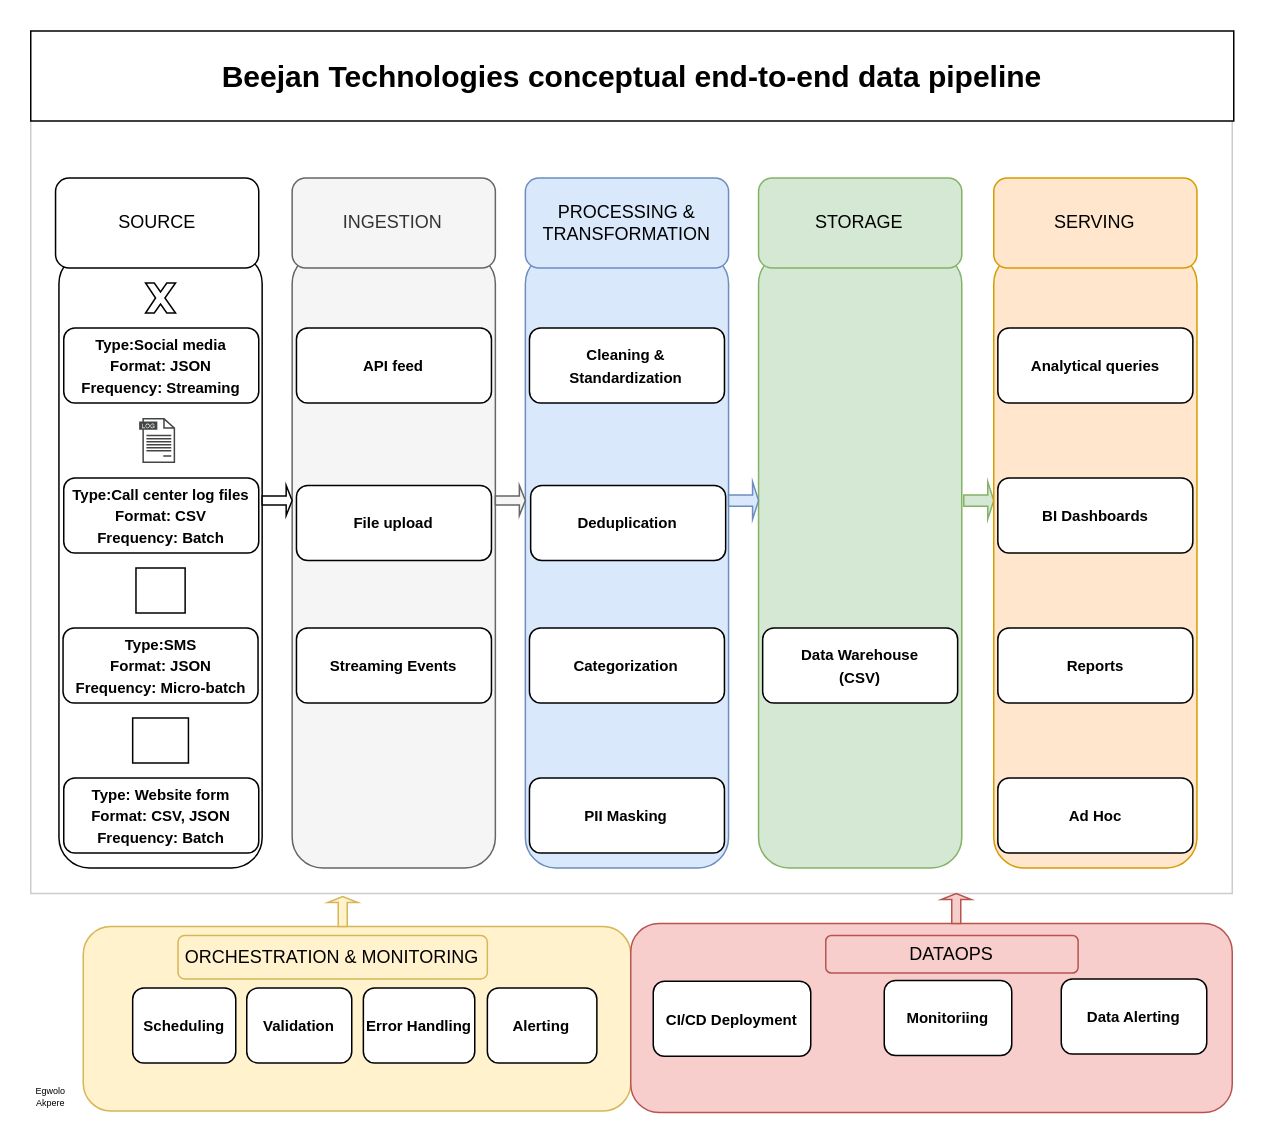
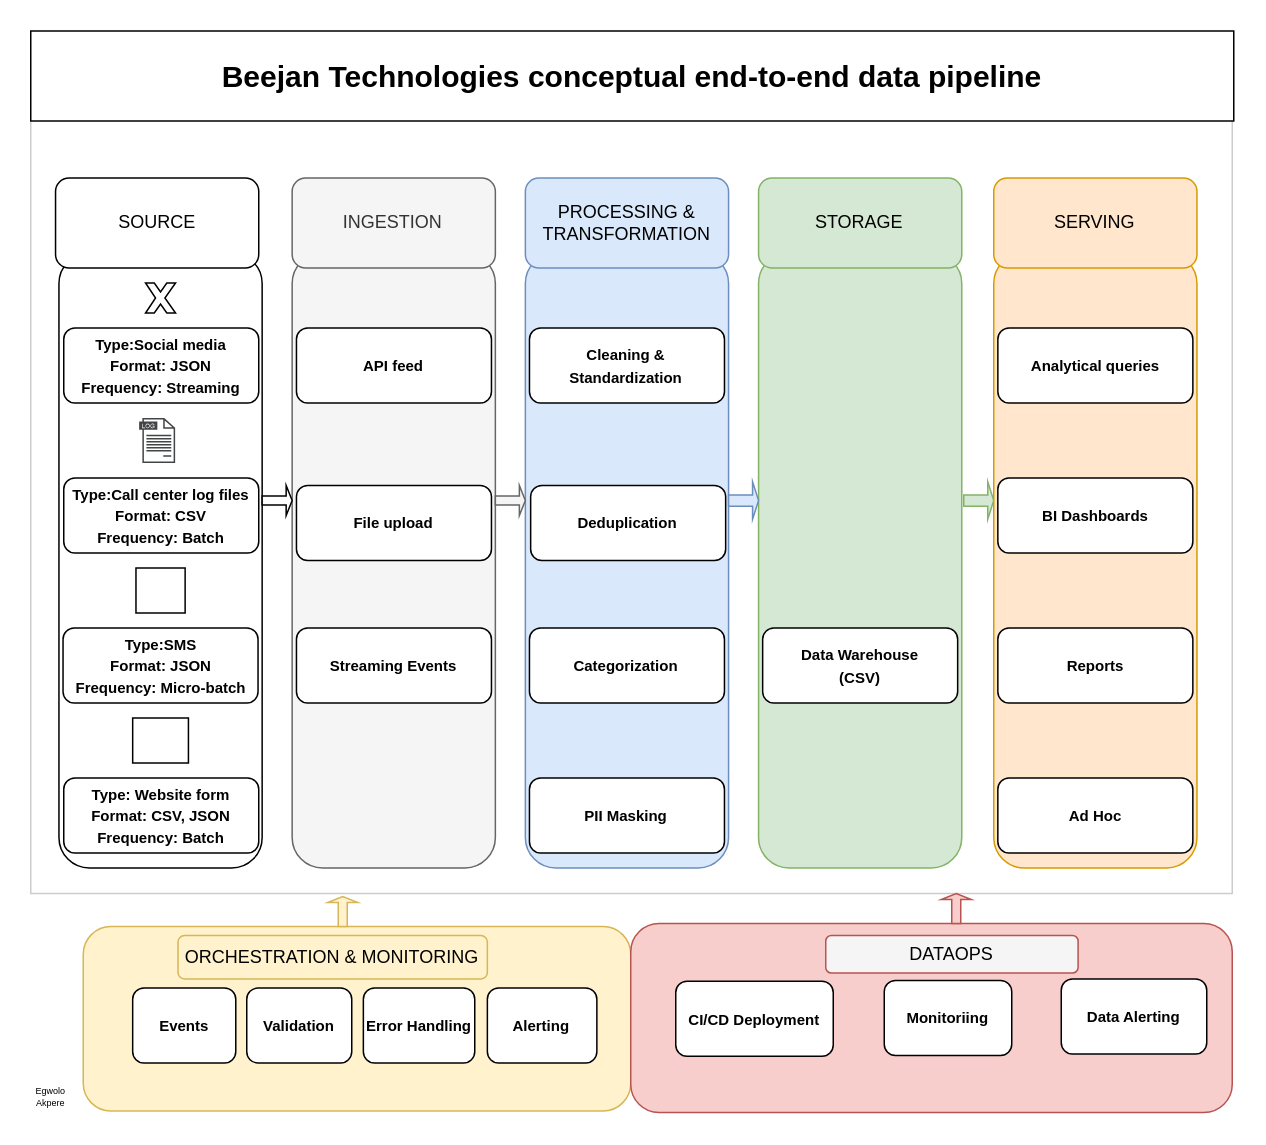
(952, 954) -> (952, 954)
(732, 1019) -> (755, 1019)
(185, 1025) -> (185, 1025)
